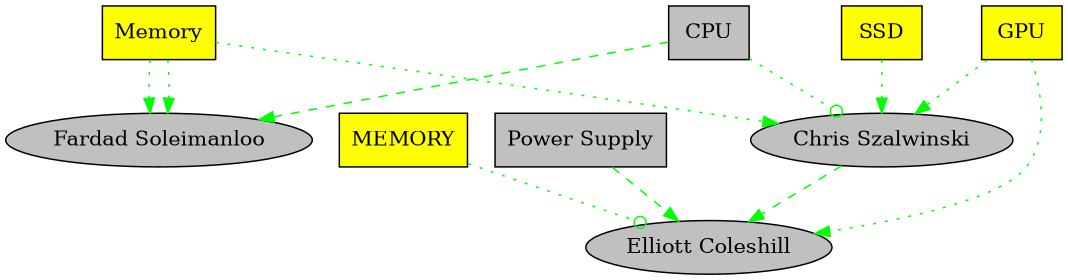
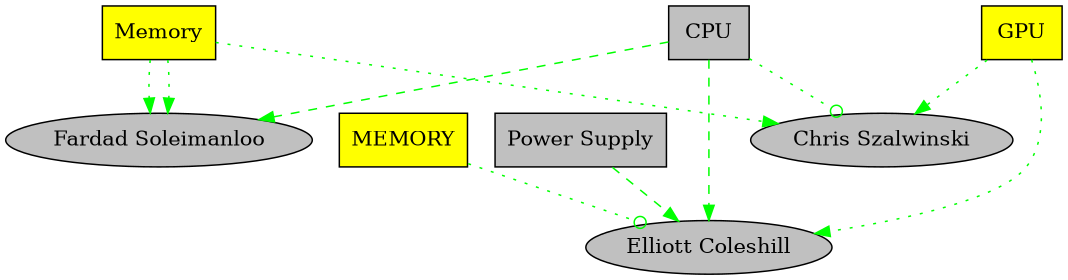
(882, 33) -> none
(802, 190) -> (709, 132)
